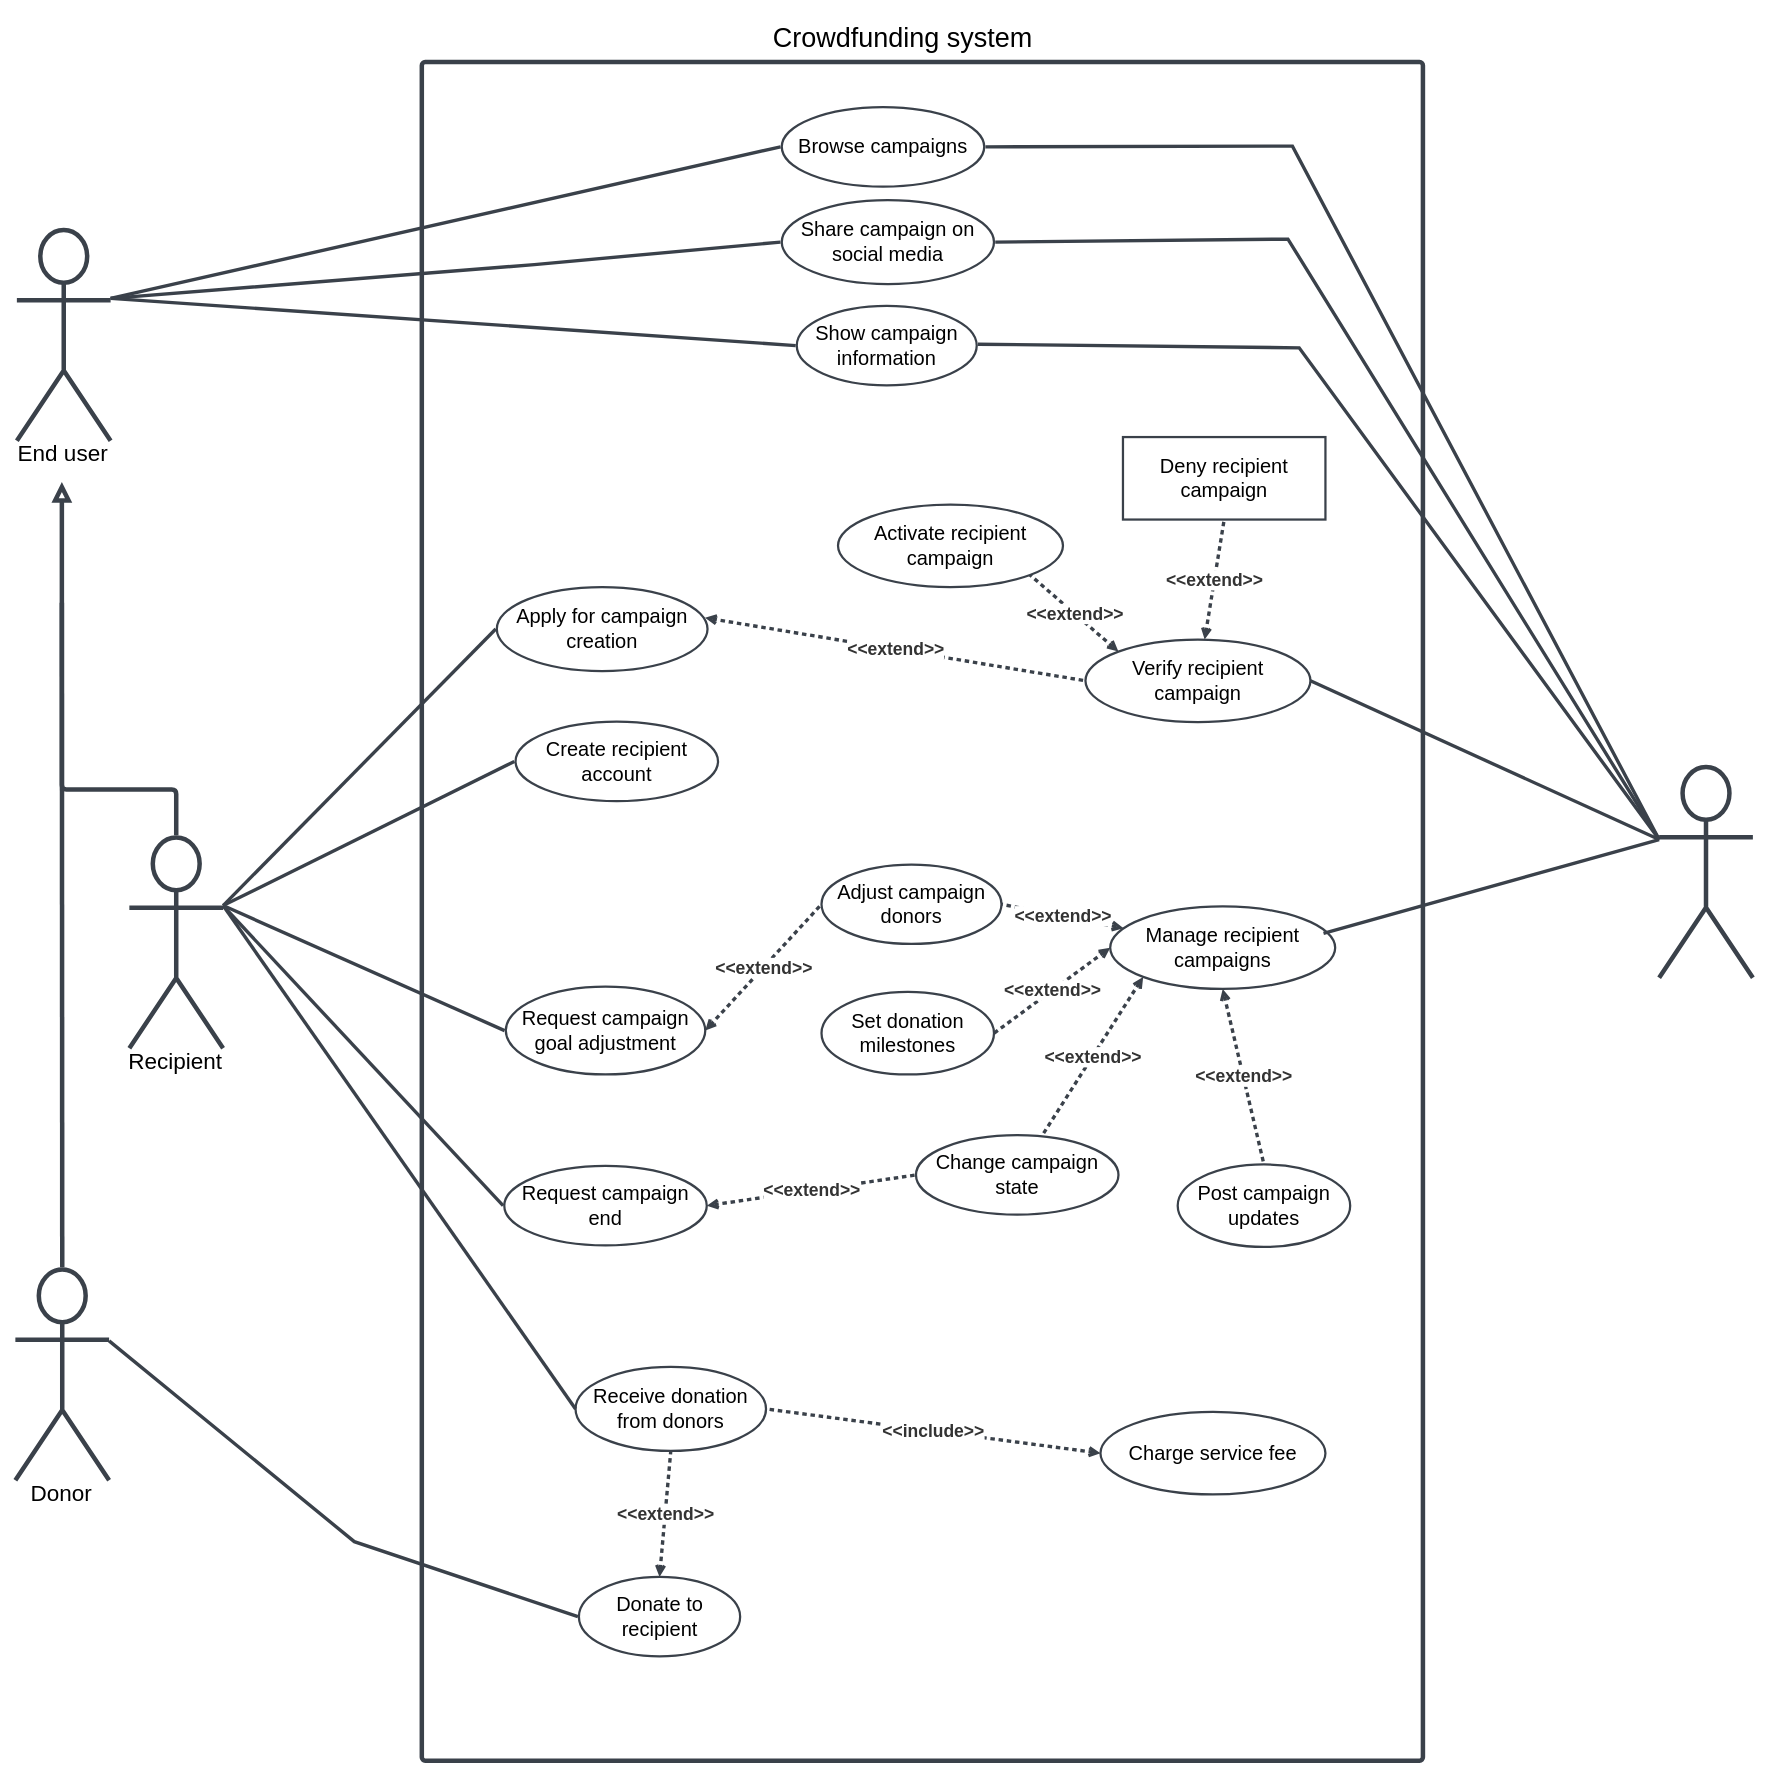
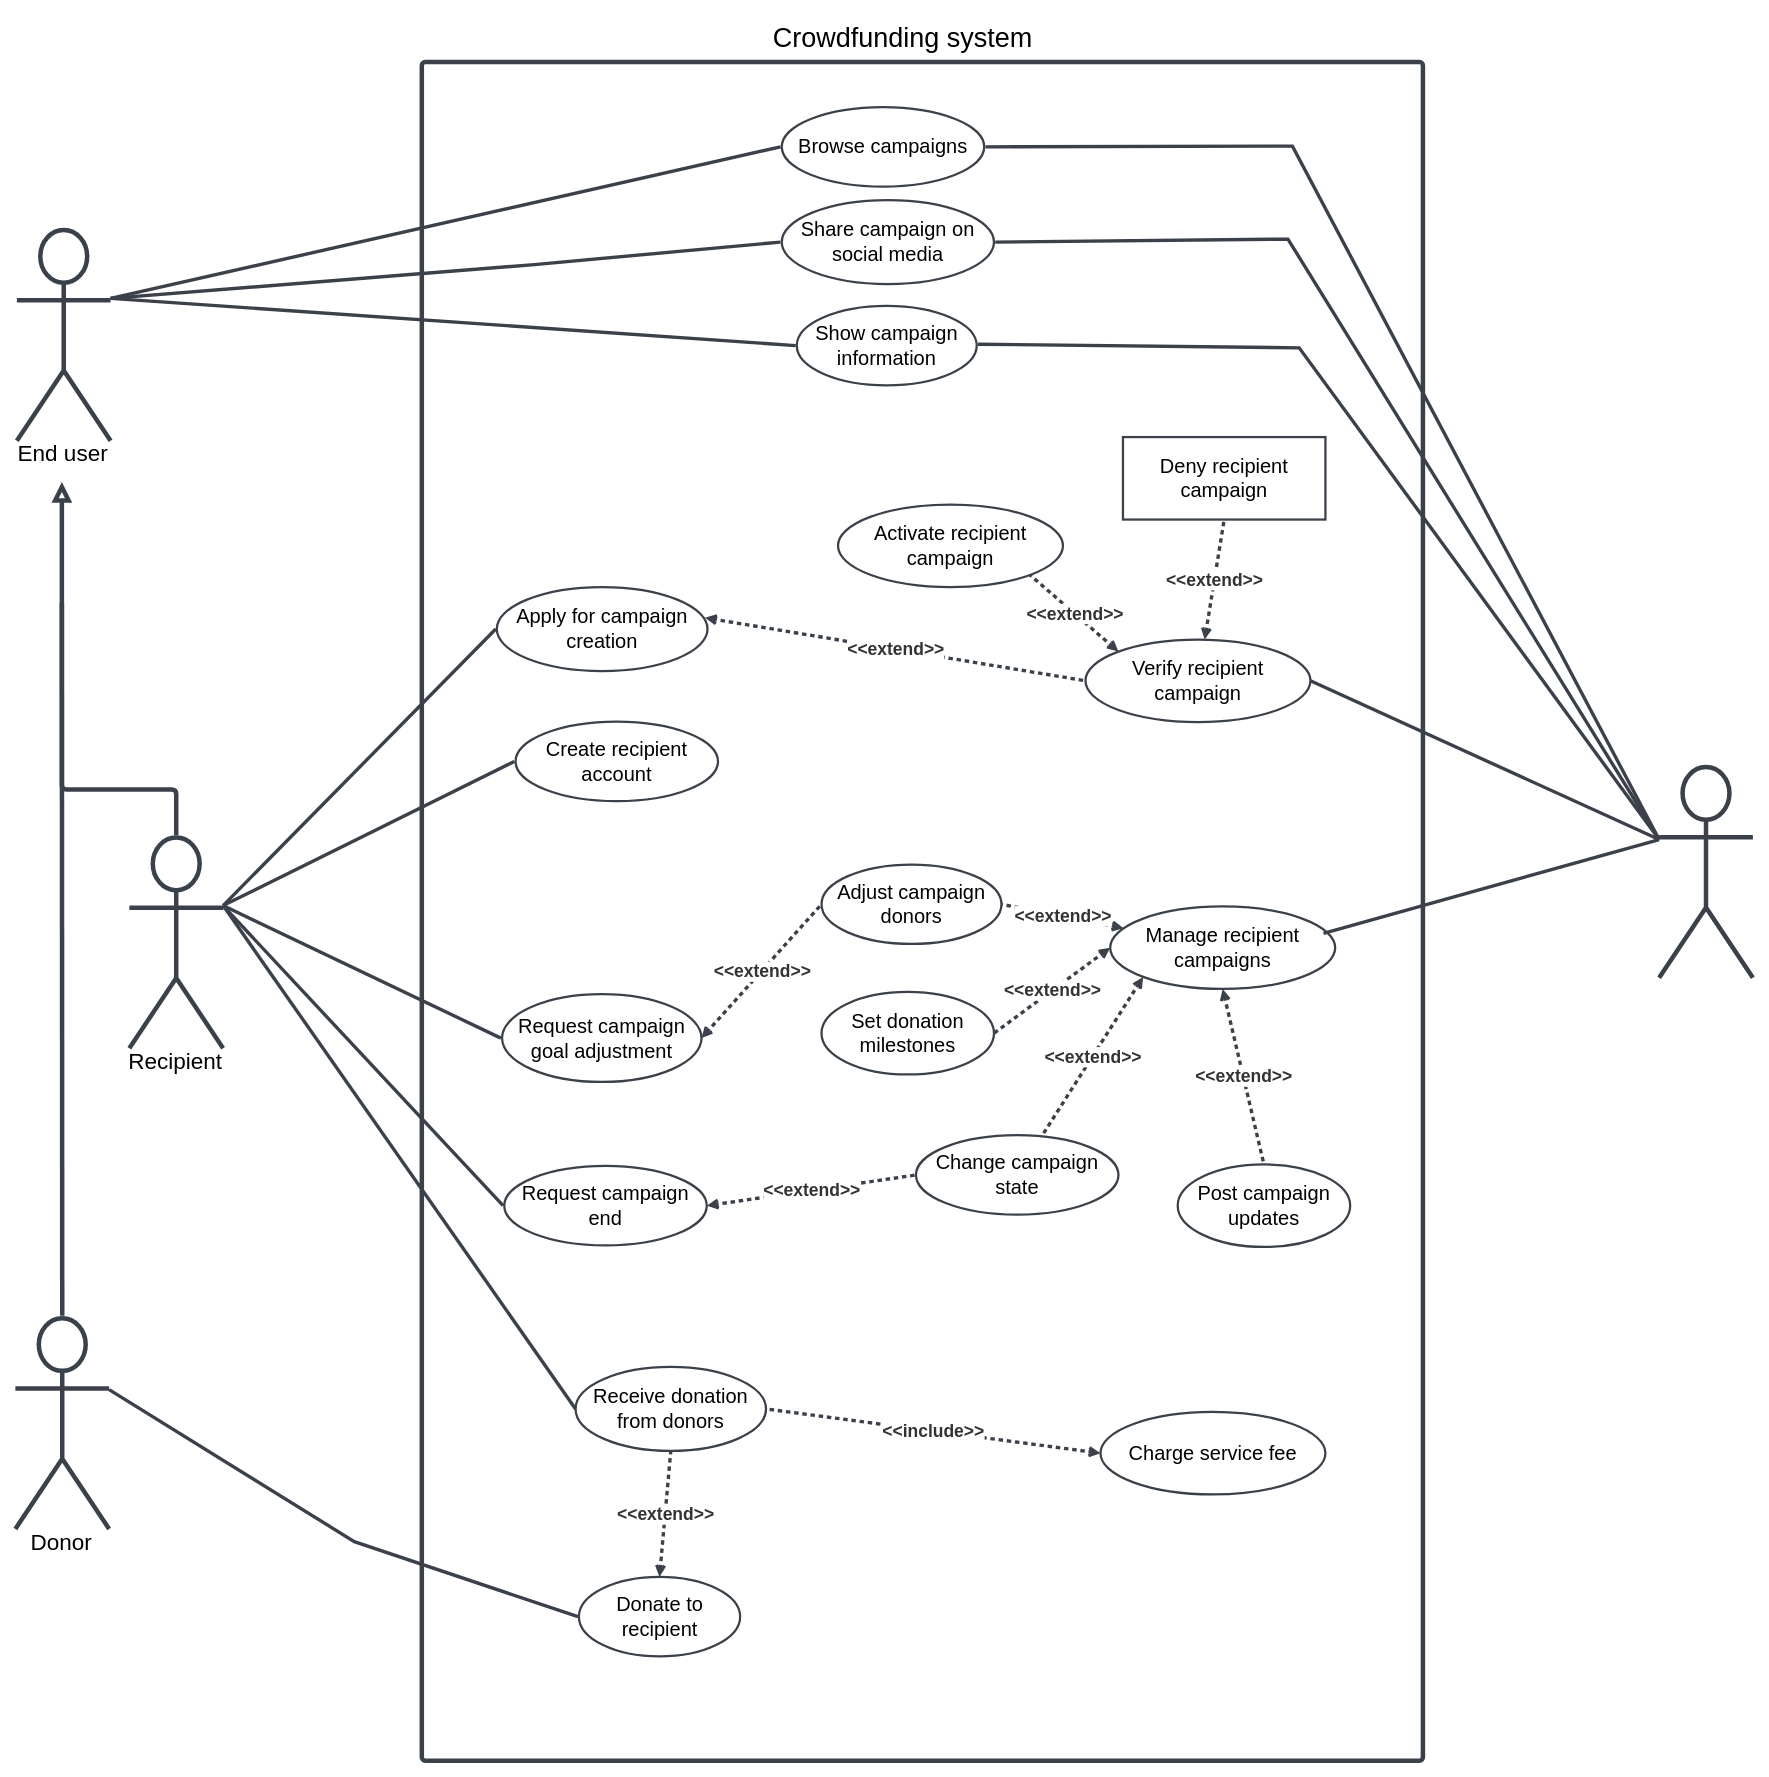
(606, 1031) -> (602, 1038)
(62, 1375) -> (62, 1424)
